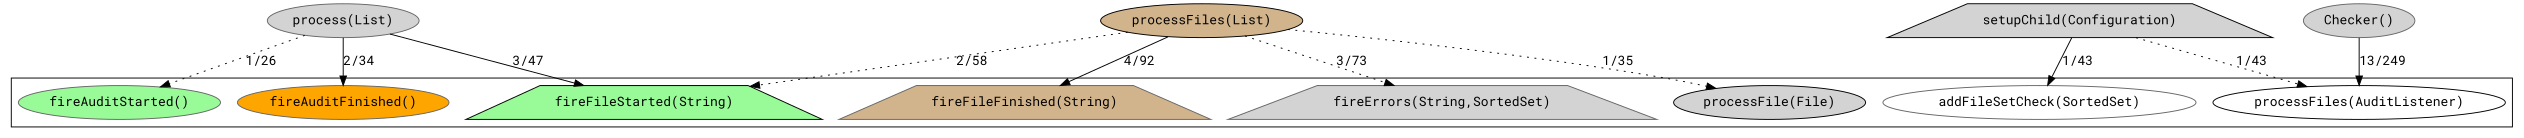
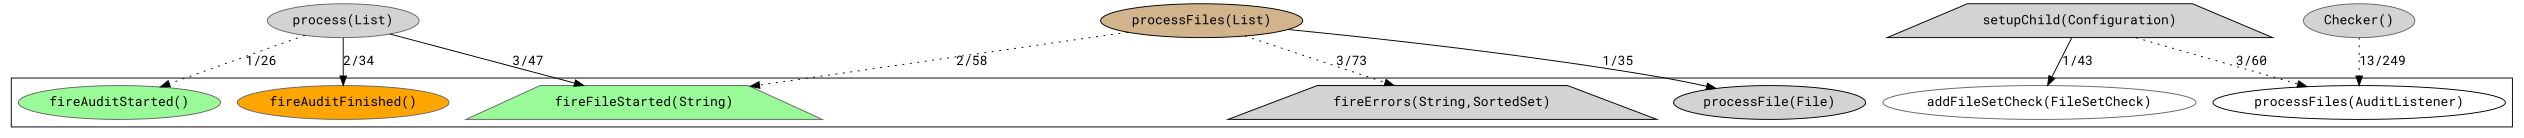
(1498, 53) -> (1498, 53)
(2359, 57) -> (2359, 57)
(2252, 62) -> (2252, 62)
(644, 102) -> (644, 102)
(1025, 102) -> none
(1442, 102) -> (1442, 102)
(2039, 102) -> (2039, 102)
